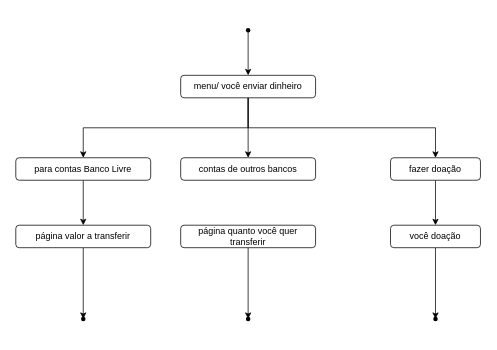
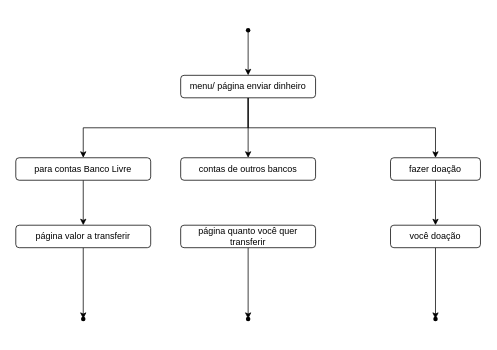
(248, 87) -> (248, 87)
